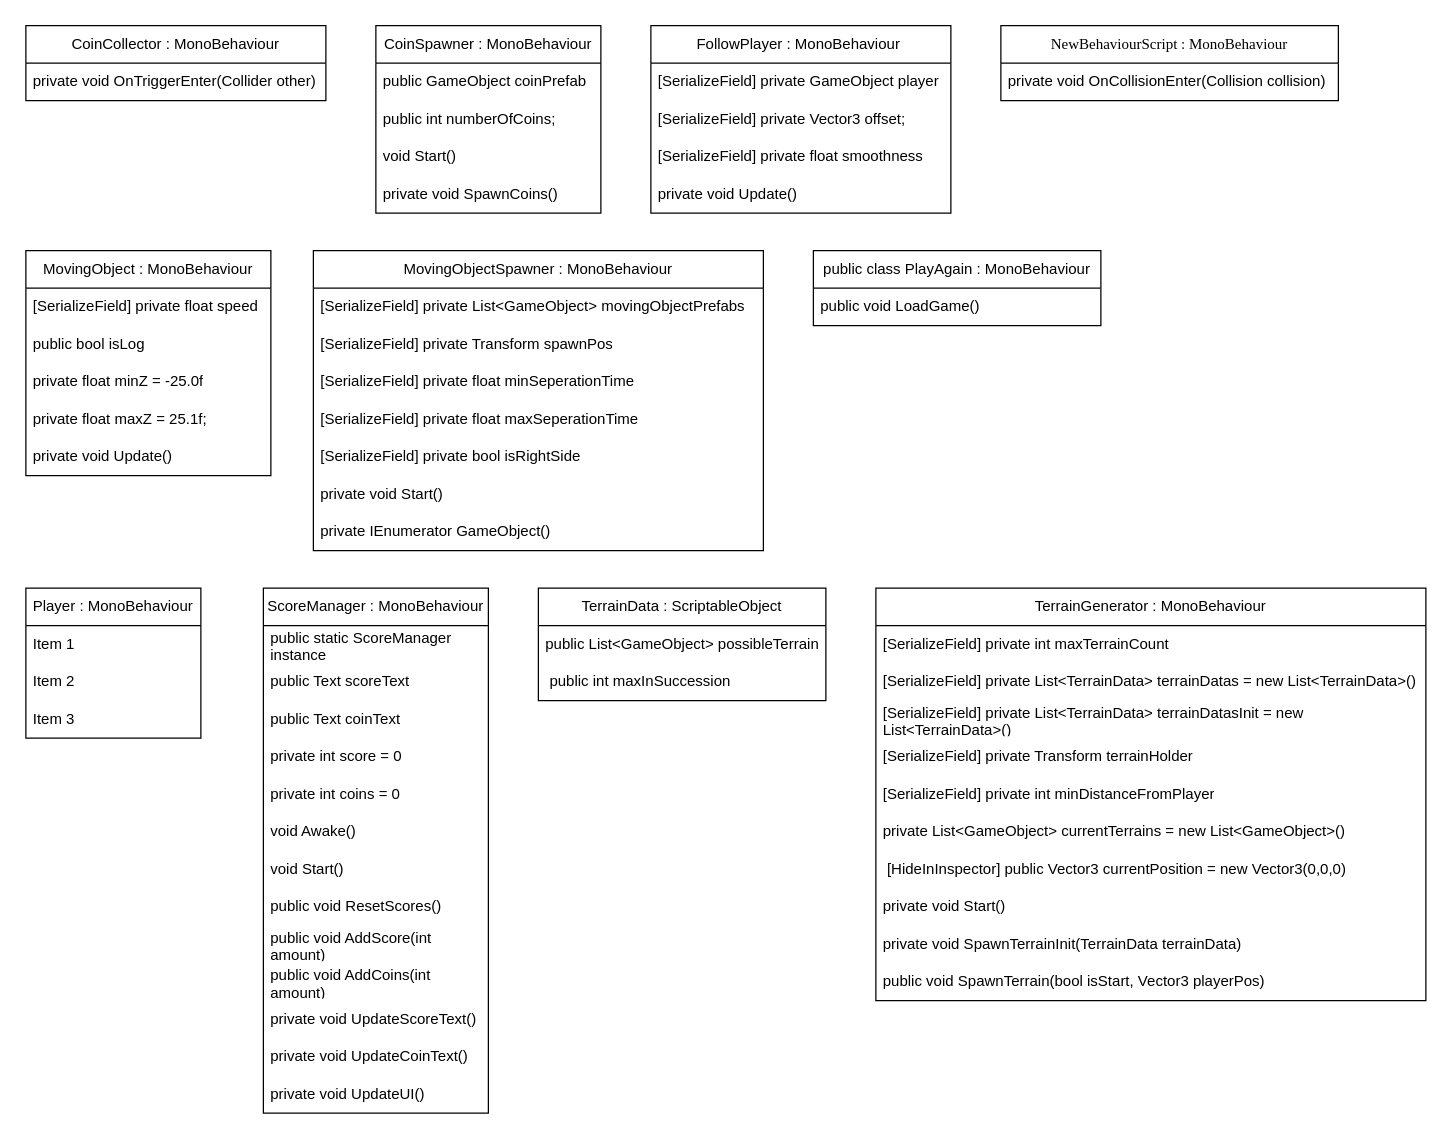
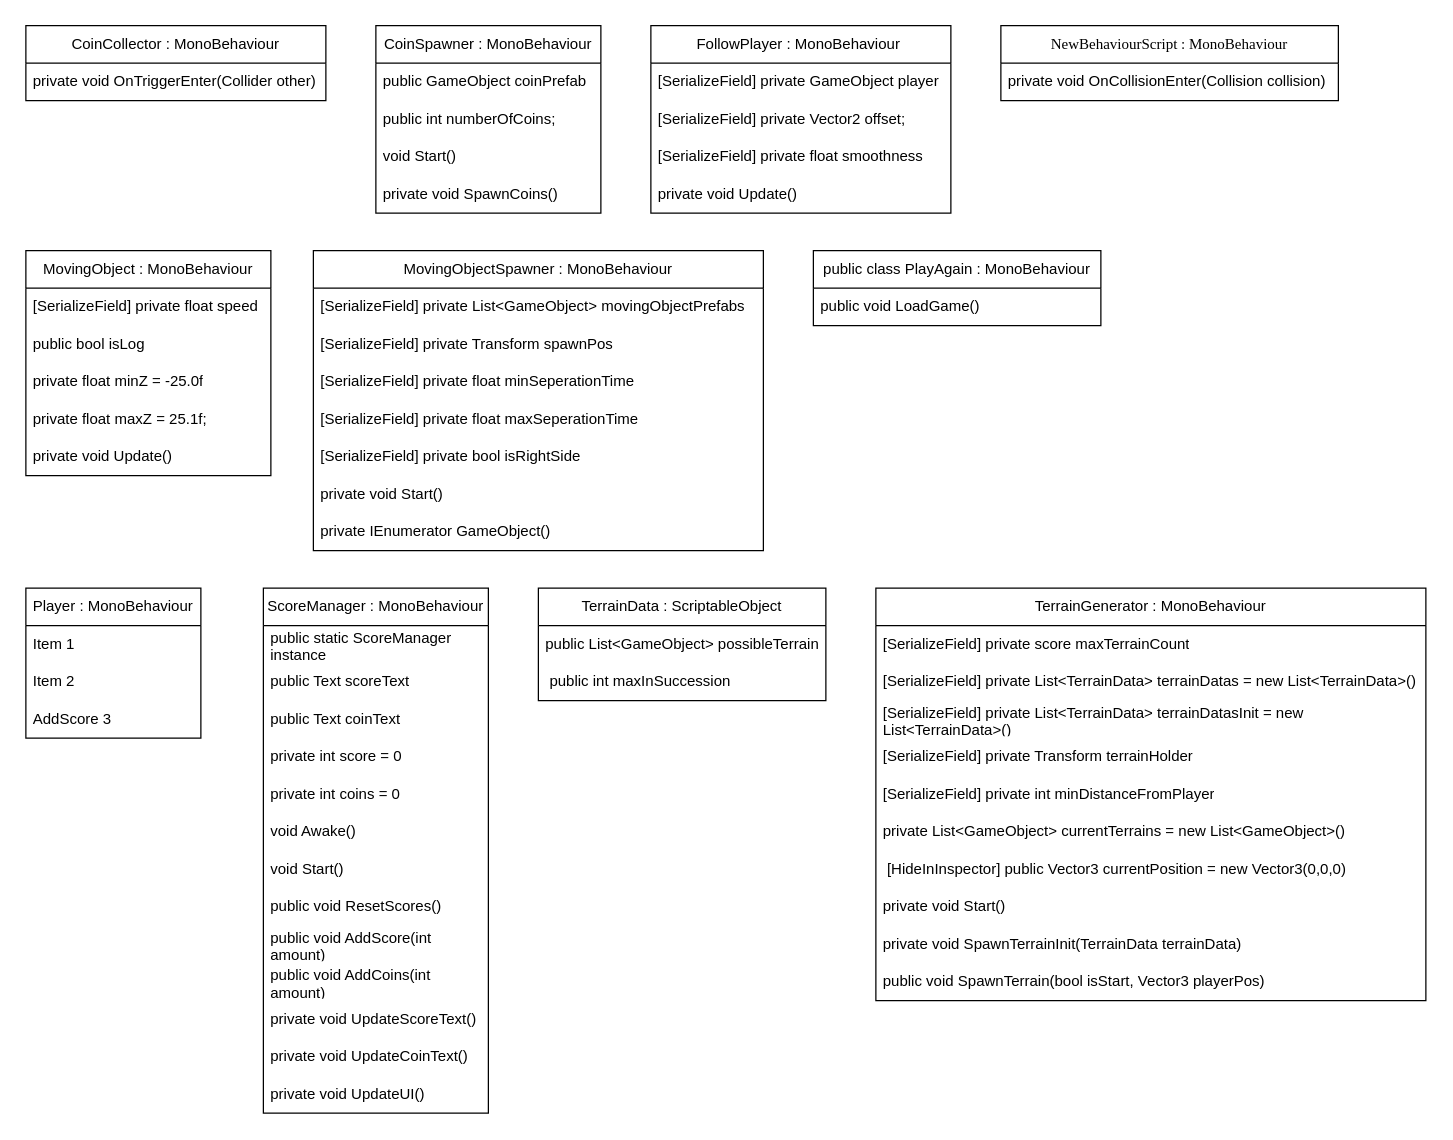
(802, 119) -> (802, 119)
(1046, 644) -> (1057, 644)
(56, 719) -> (73, 719)
